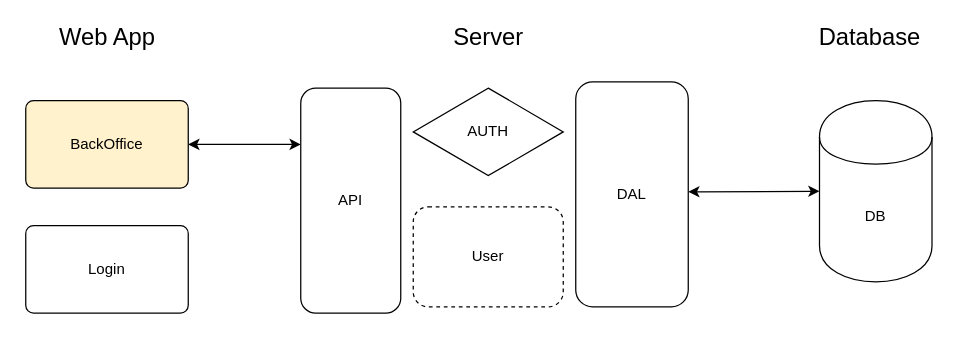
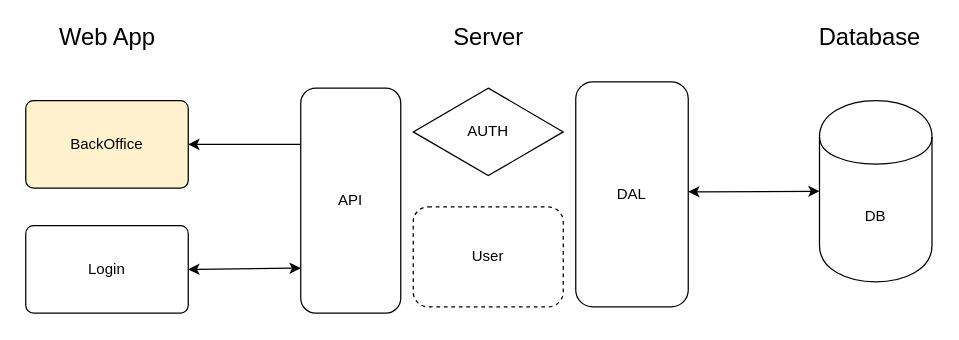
(291, 144) -> (294, 144)
none -> (244, 269)
